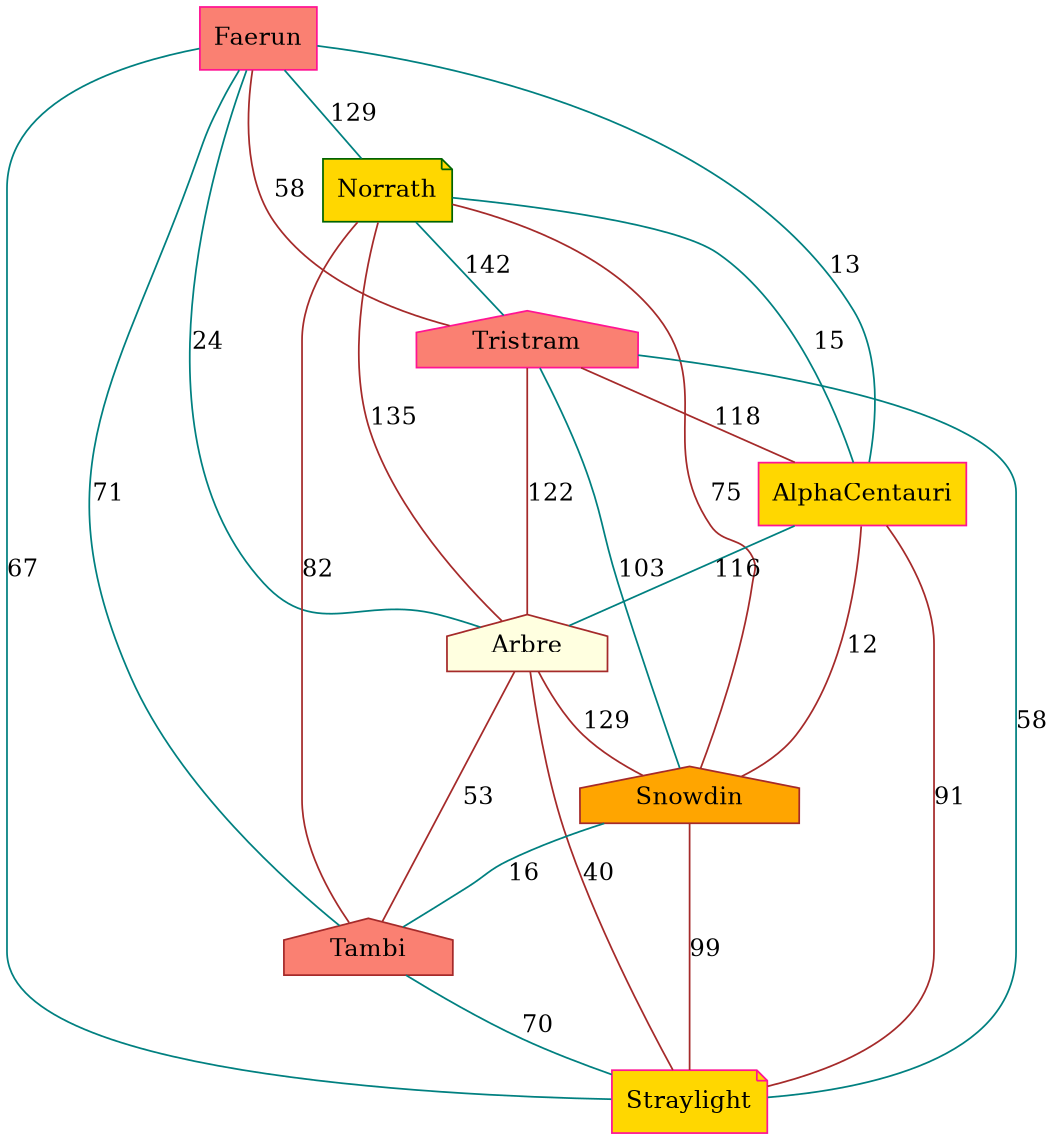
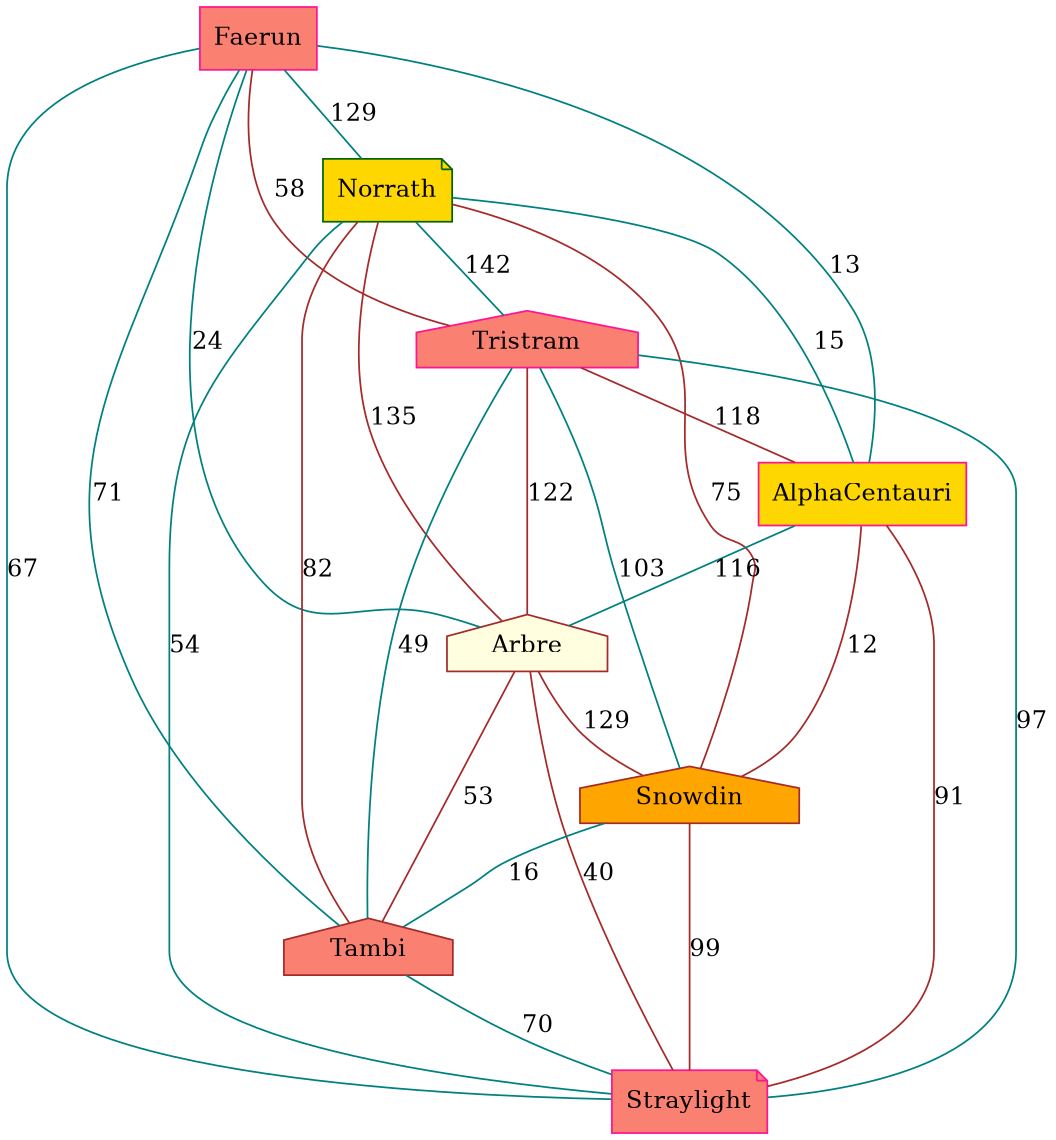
none -> (394, 631)
(1033, 722) -> (1033, 722)
none -> (169, 801)
(690, 1102) -> (690, 1102)
